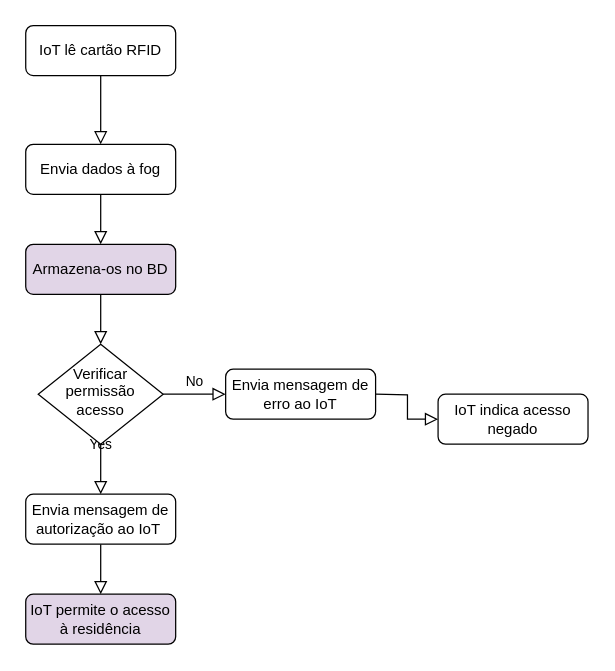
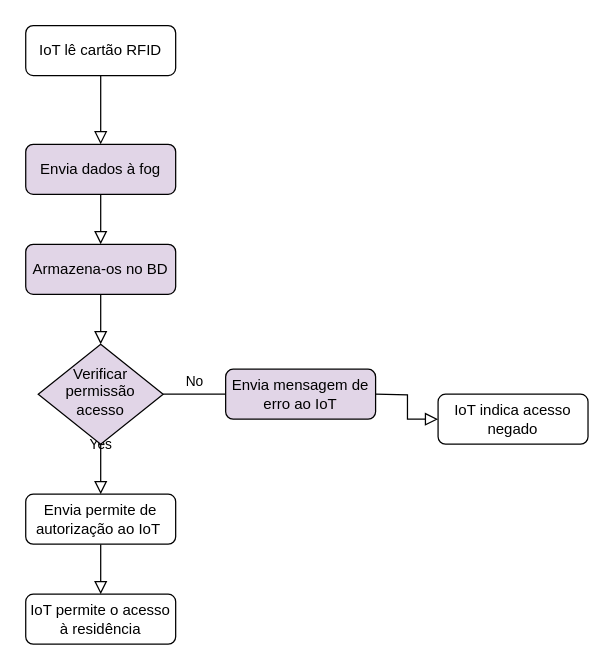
(101, 169) -> (101, 169)
(101, 394) -> (101, 394)
(211, 394) -> (217, 394)
(301, 394) -> (301, 394)
(101, 519) -> (101, 519)
(101, 619) -> (101, 619)
